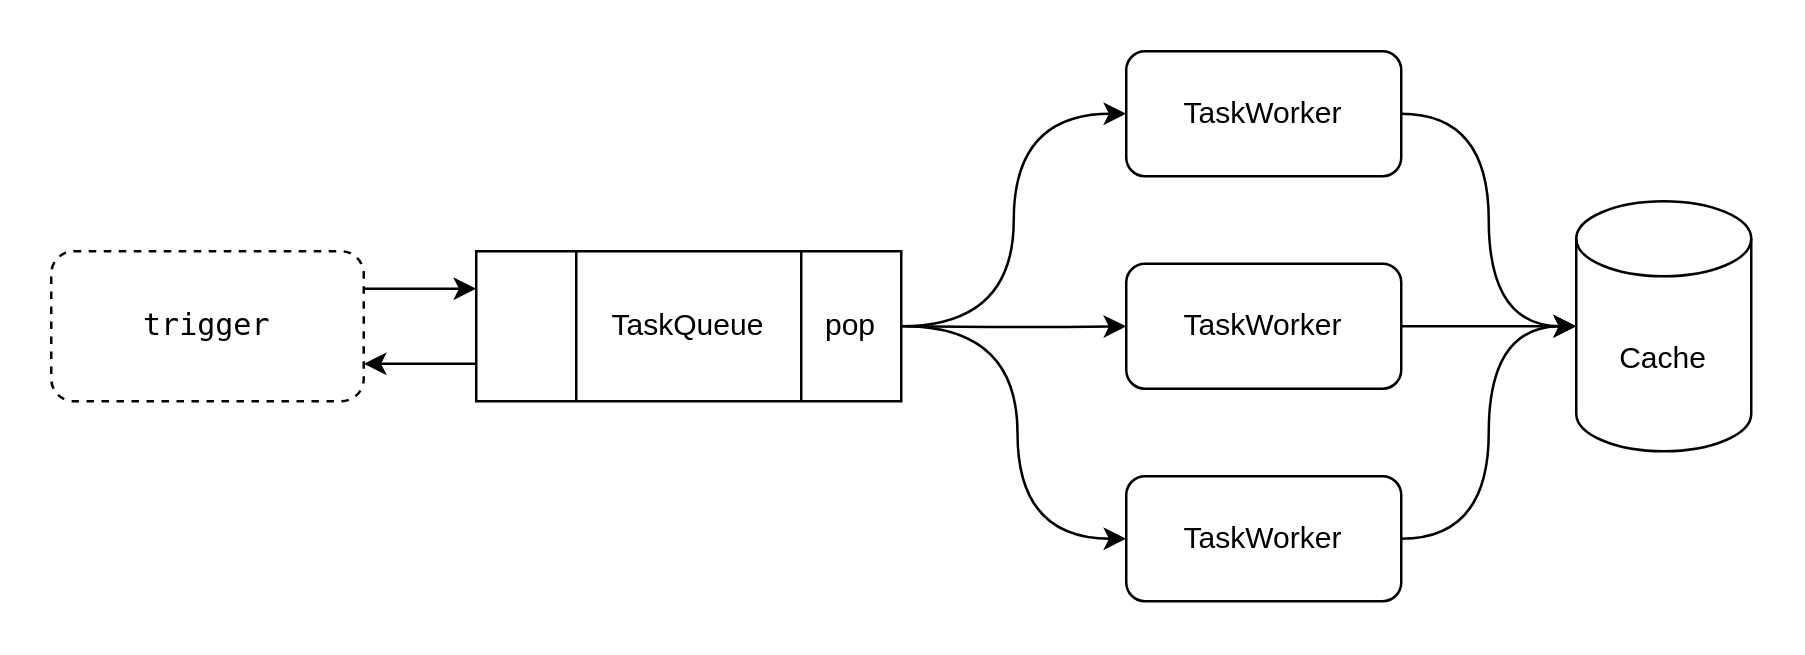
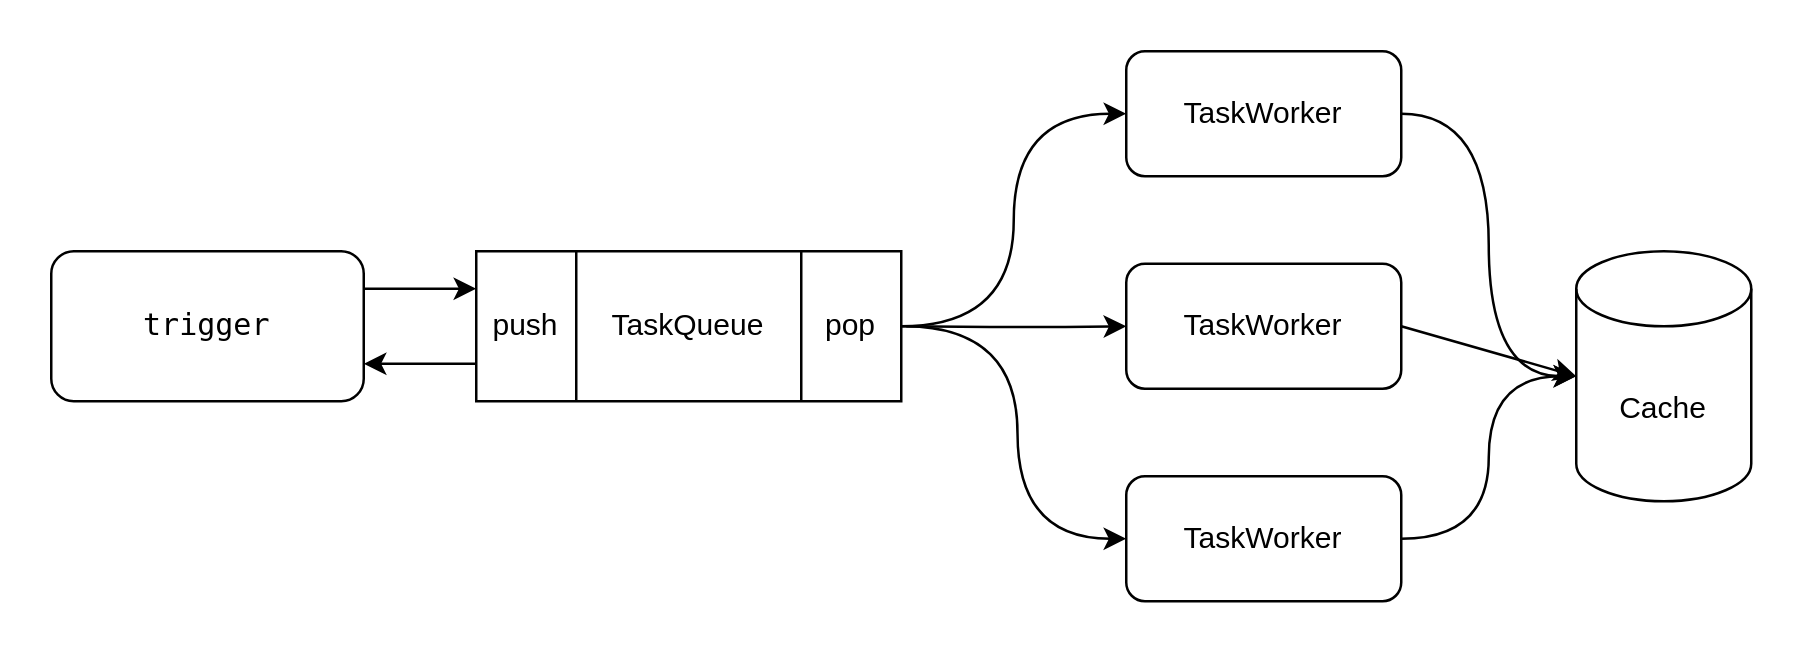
(208, 326) -> (208, 326)
none -> (526, 326)
(1664, 326) -> (1664, 376)
